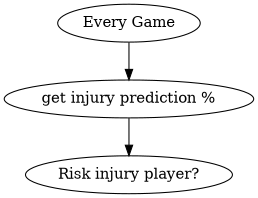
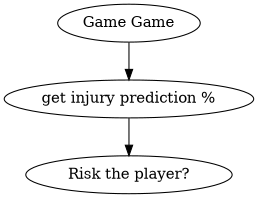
(129, 23) -> (129, 23)
(129, 175) -> (129, 175)
